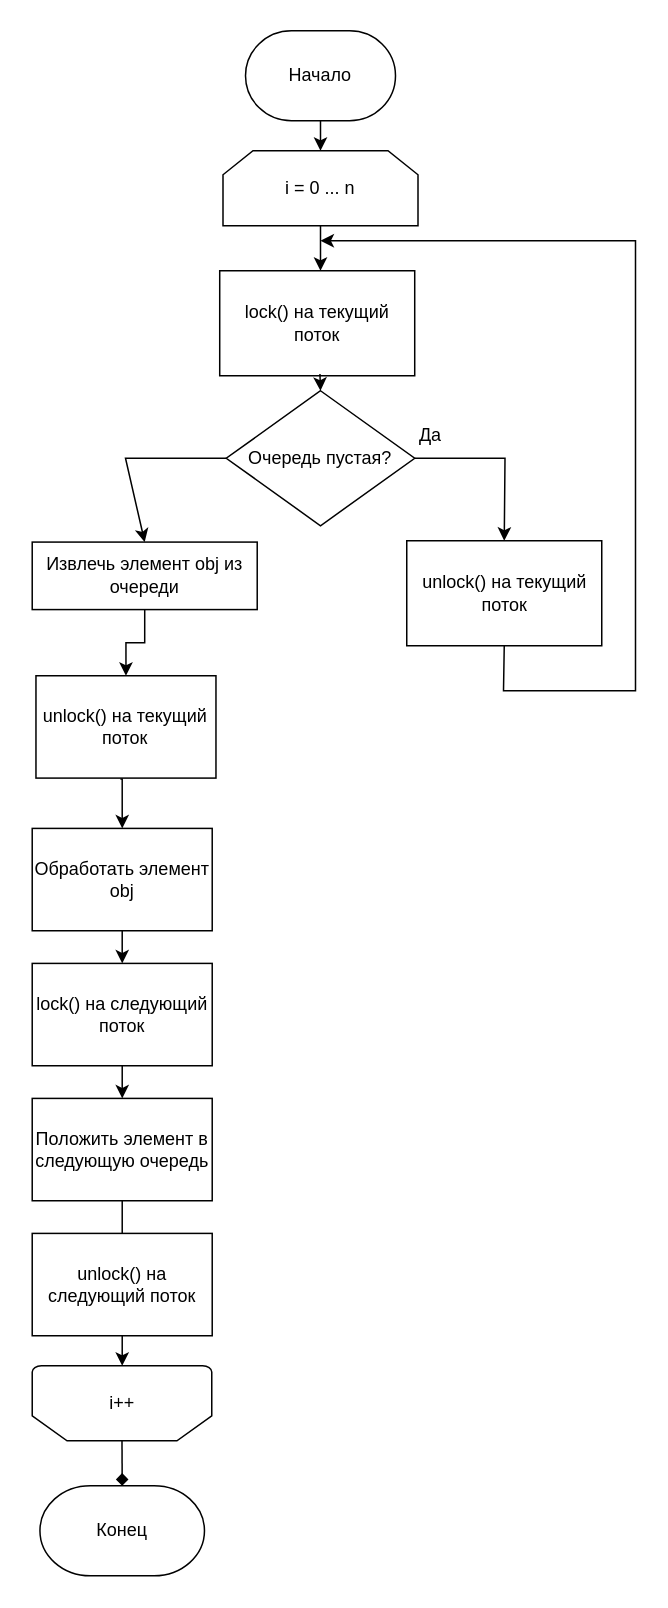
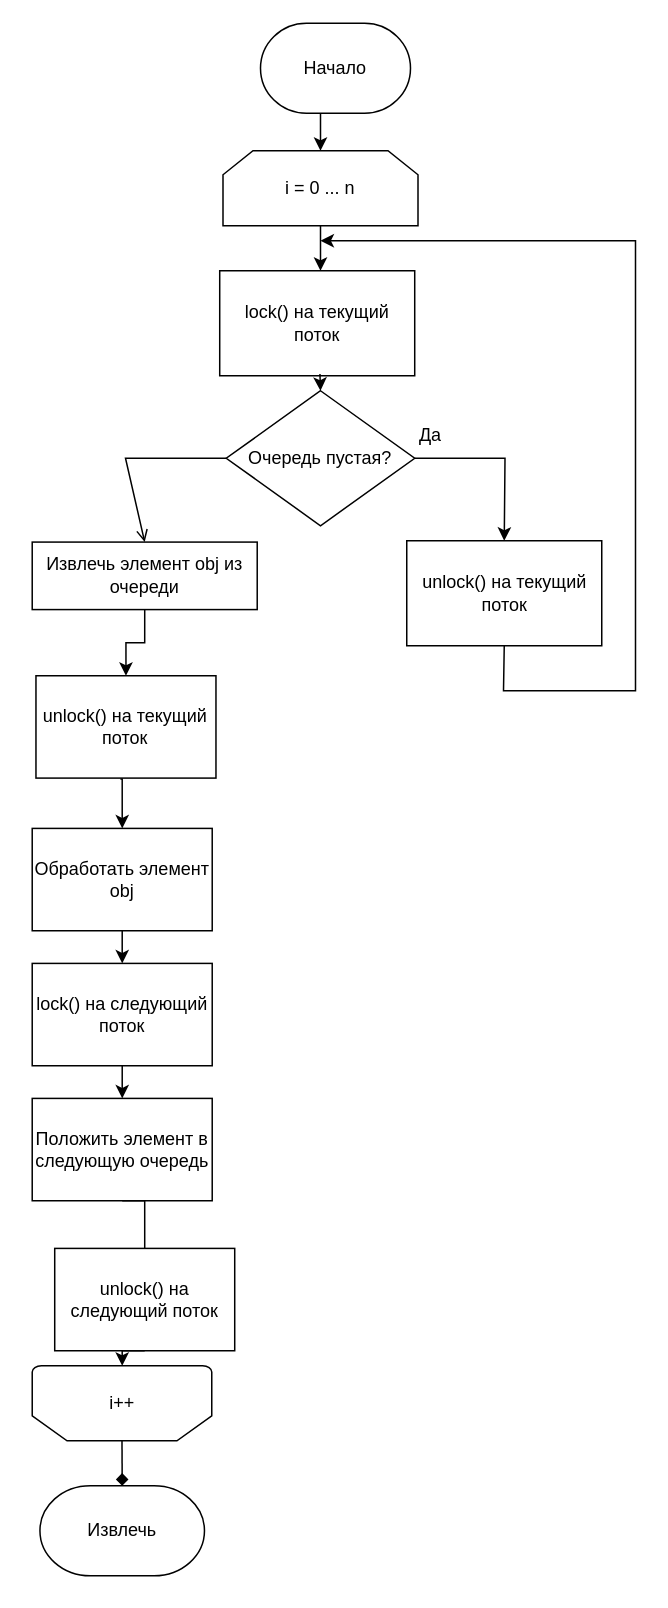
(320, 76) -> (335, 68)
(142, 531) -> (142, 533)
(122, 1285) -> (144, 1300)
(122, 1531) -> (122, 1531)
